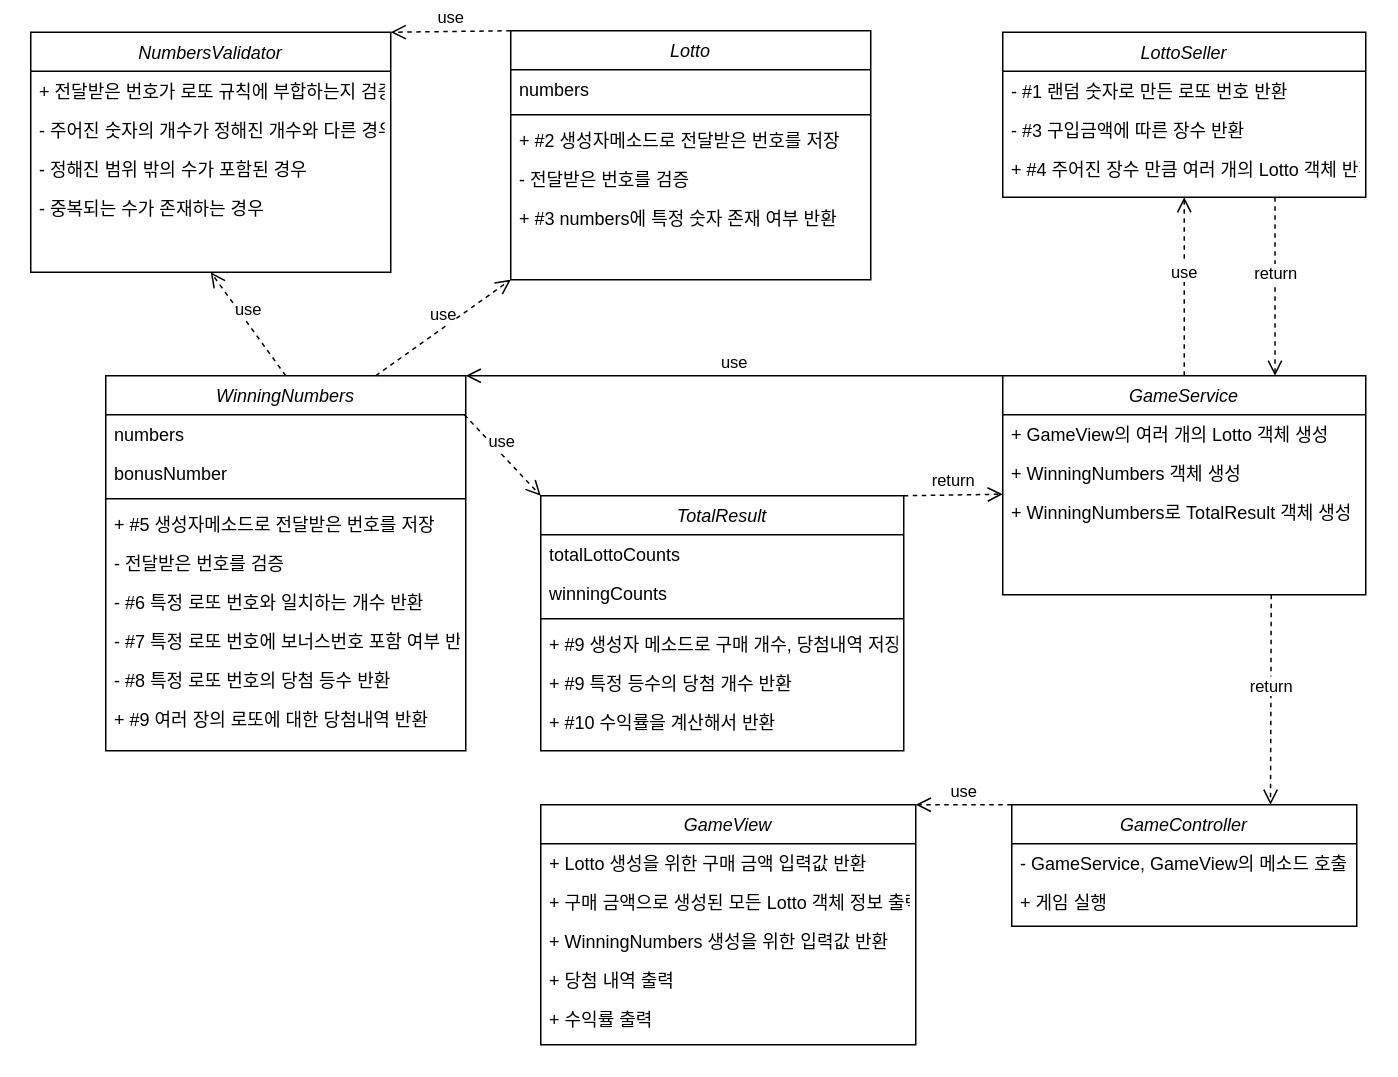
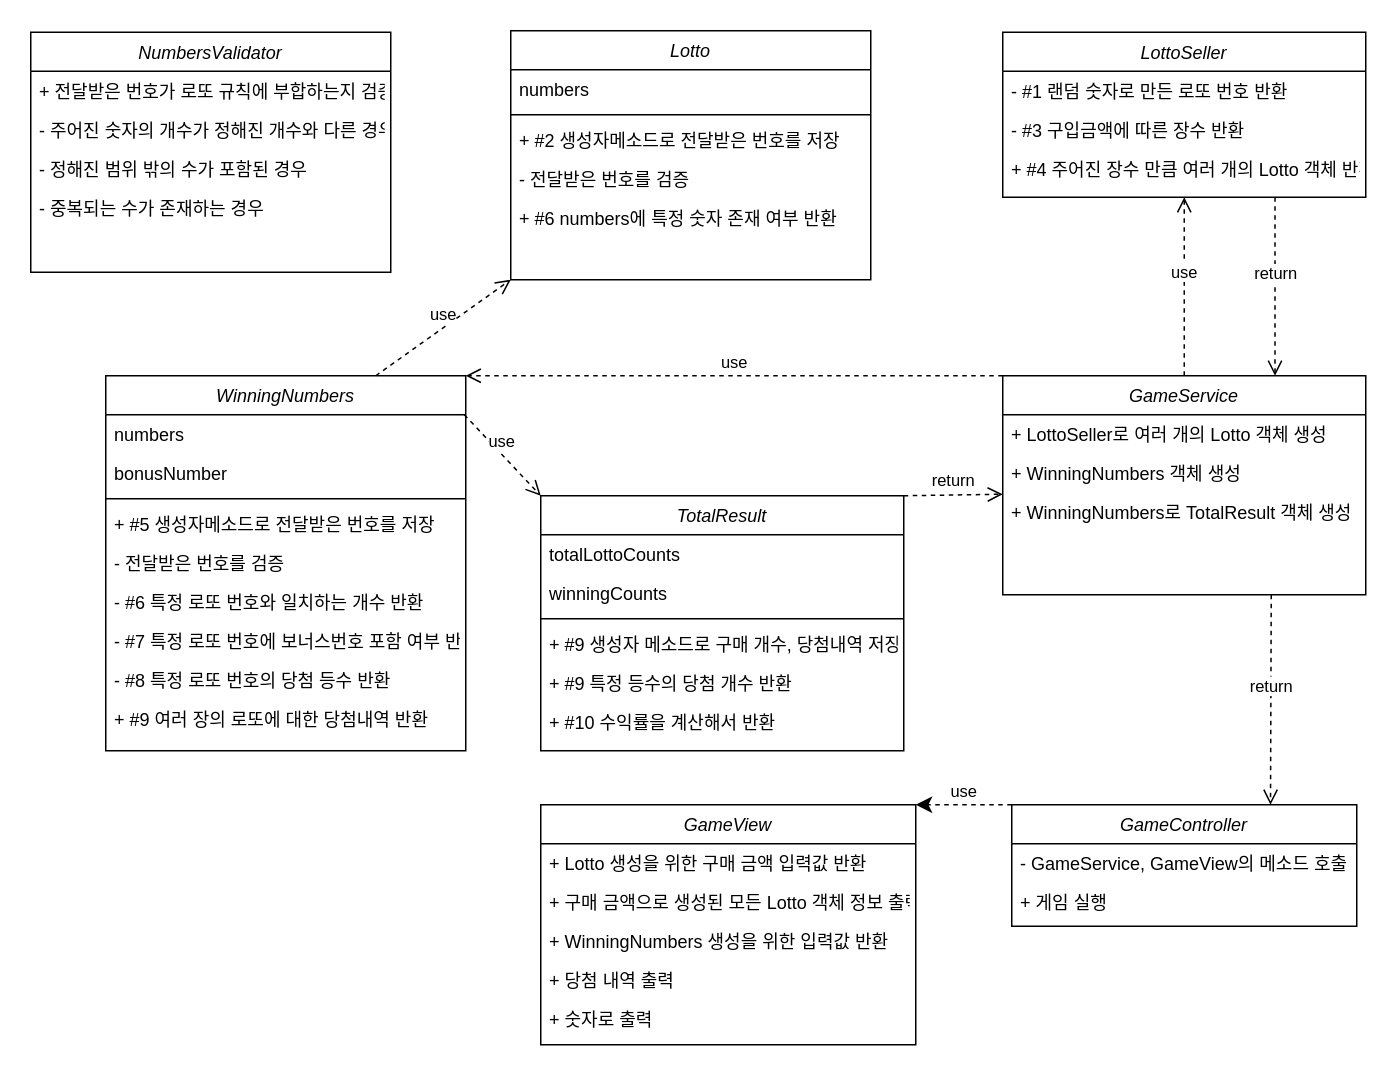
(452, 31) -> none
(687, 219) -> (687, 219)
(249, 325) -> none
(734, 376) -> (734, 376)
(1176, 435) -> (1189, 435)
(925, 805) -> (930, 805)
(604, 1020) -> (604, 1020)
